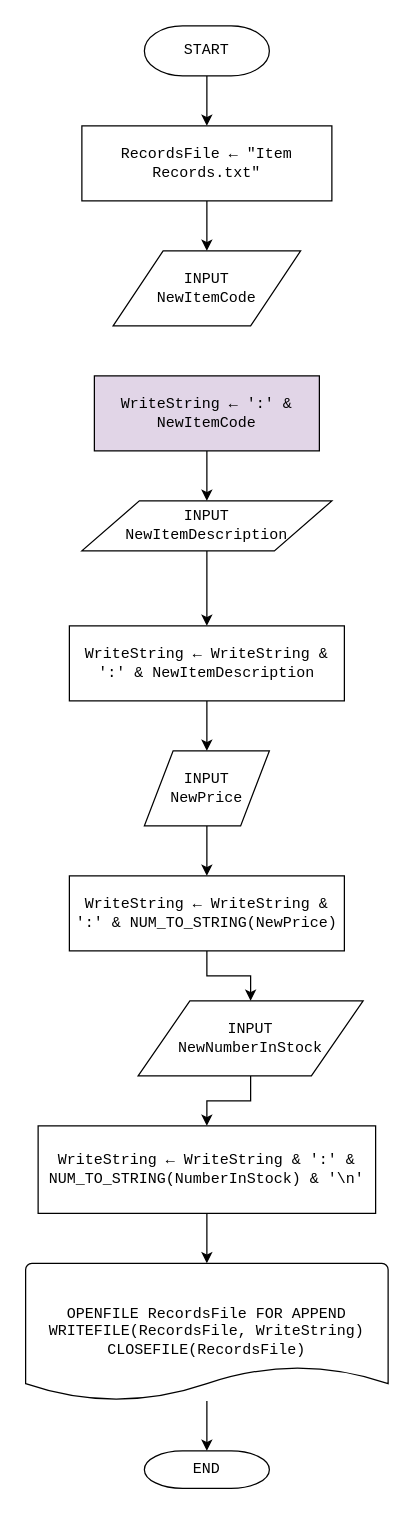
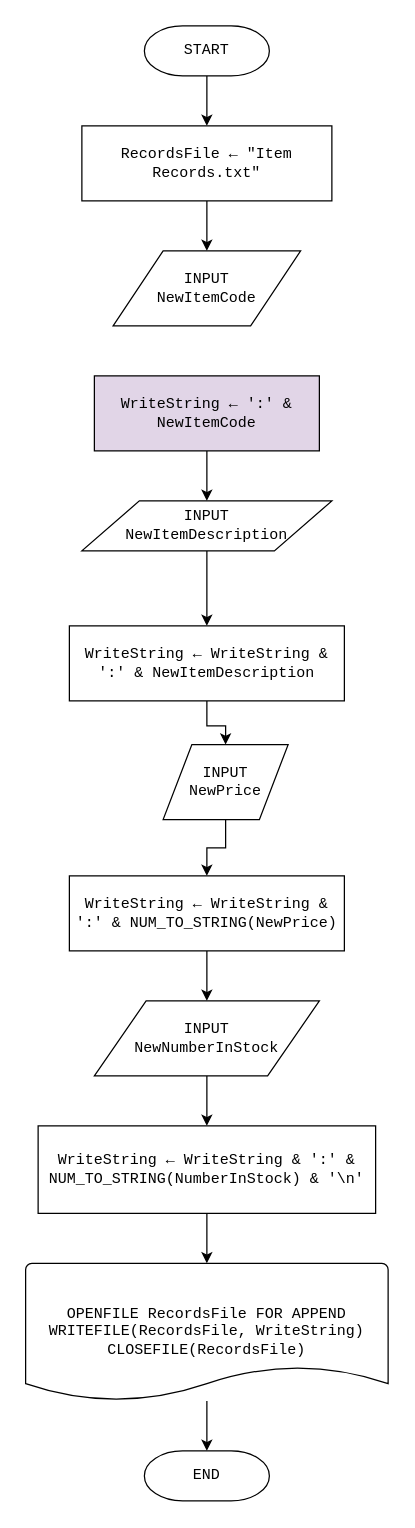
(207, 788) -> (226, 782)
(251, 1038) -> (207, 1038)
(207, 1469) -> (207, 1476)
